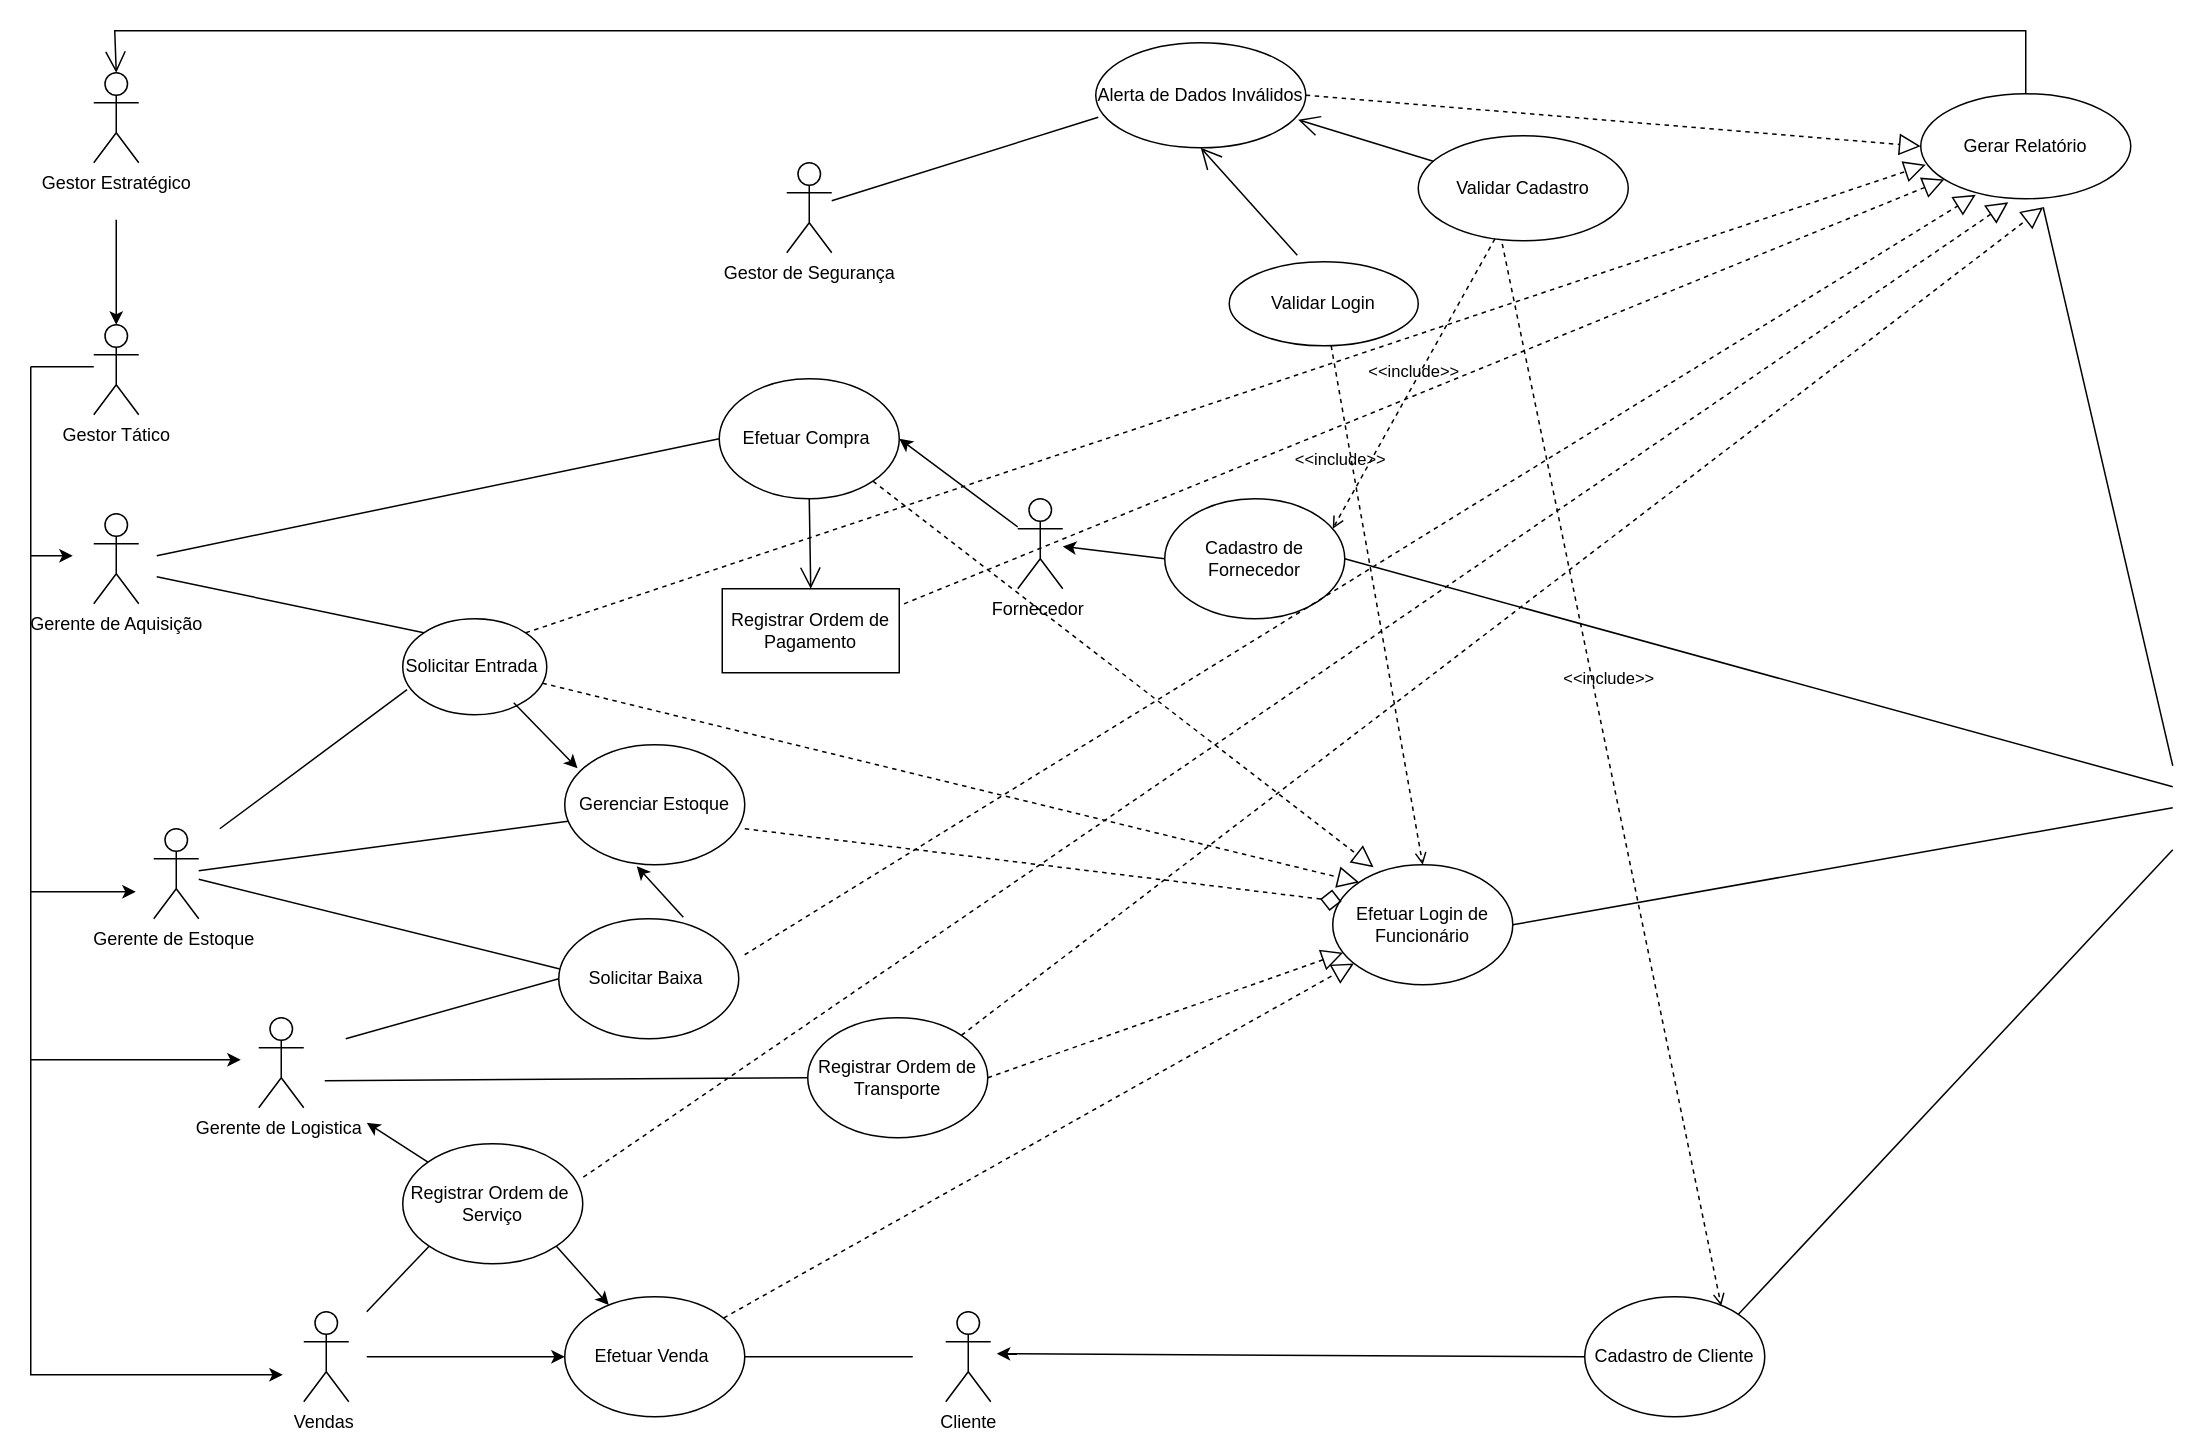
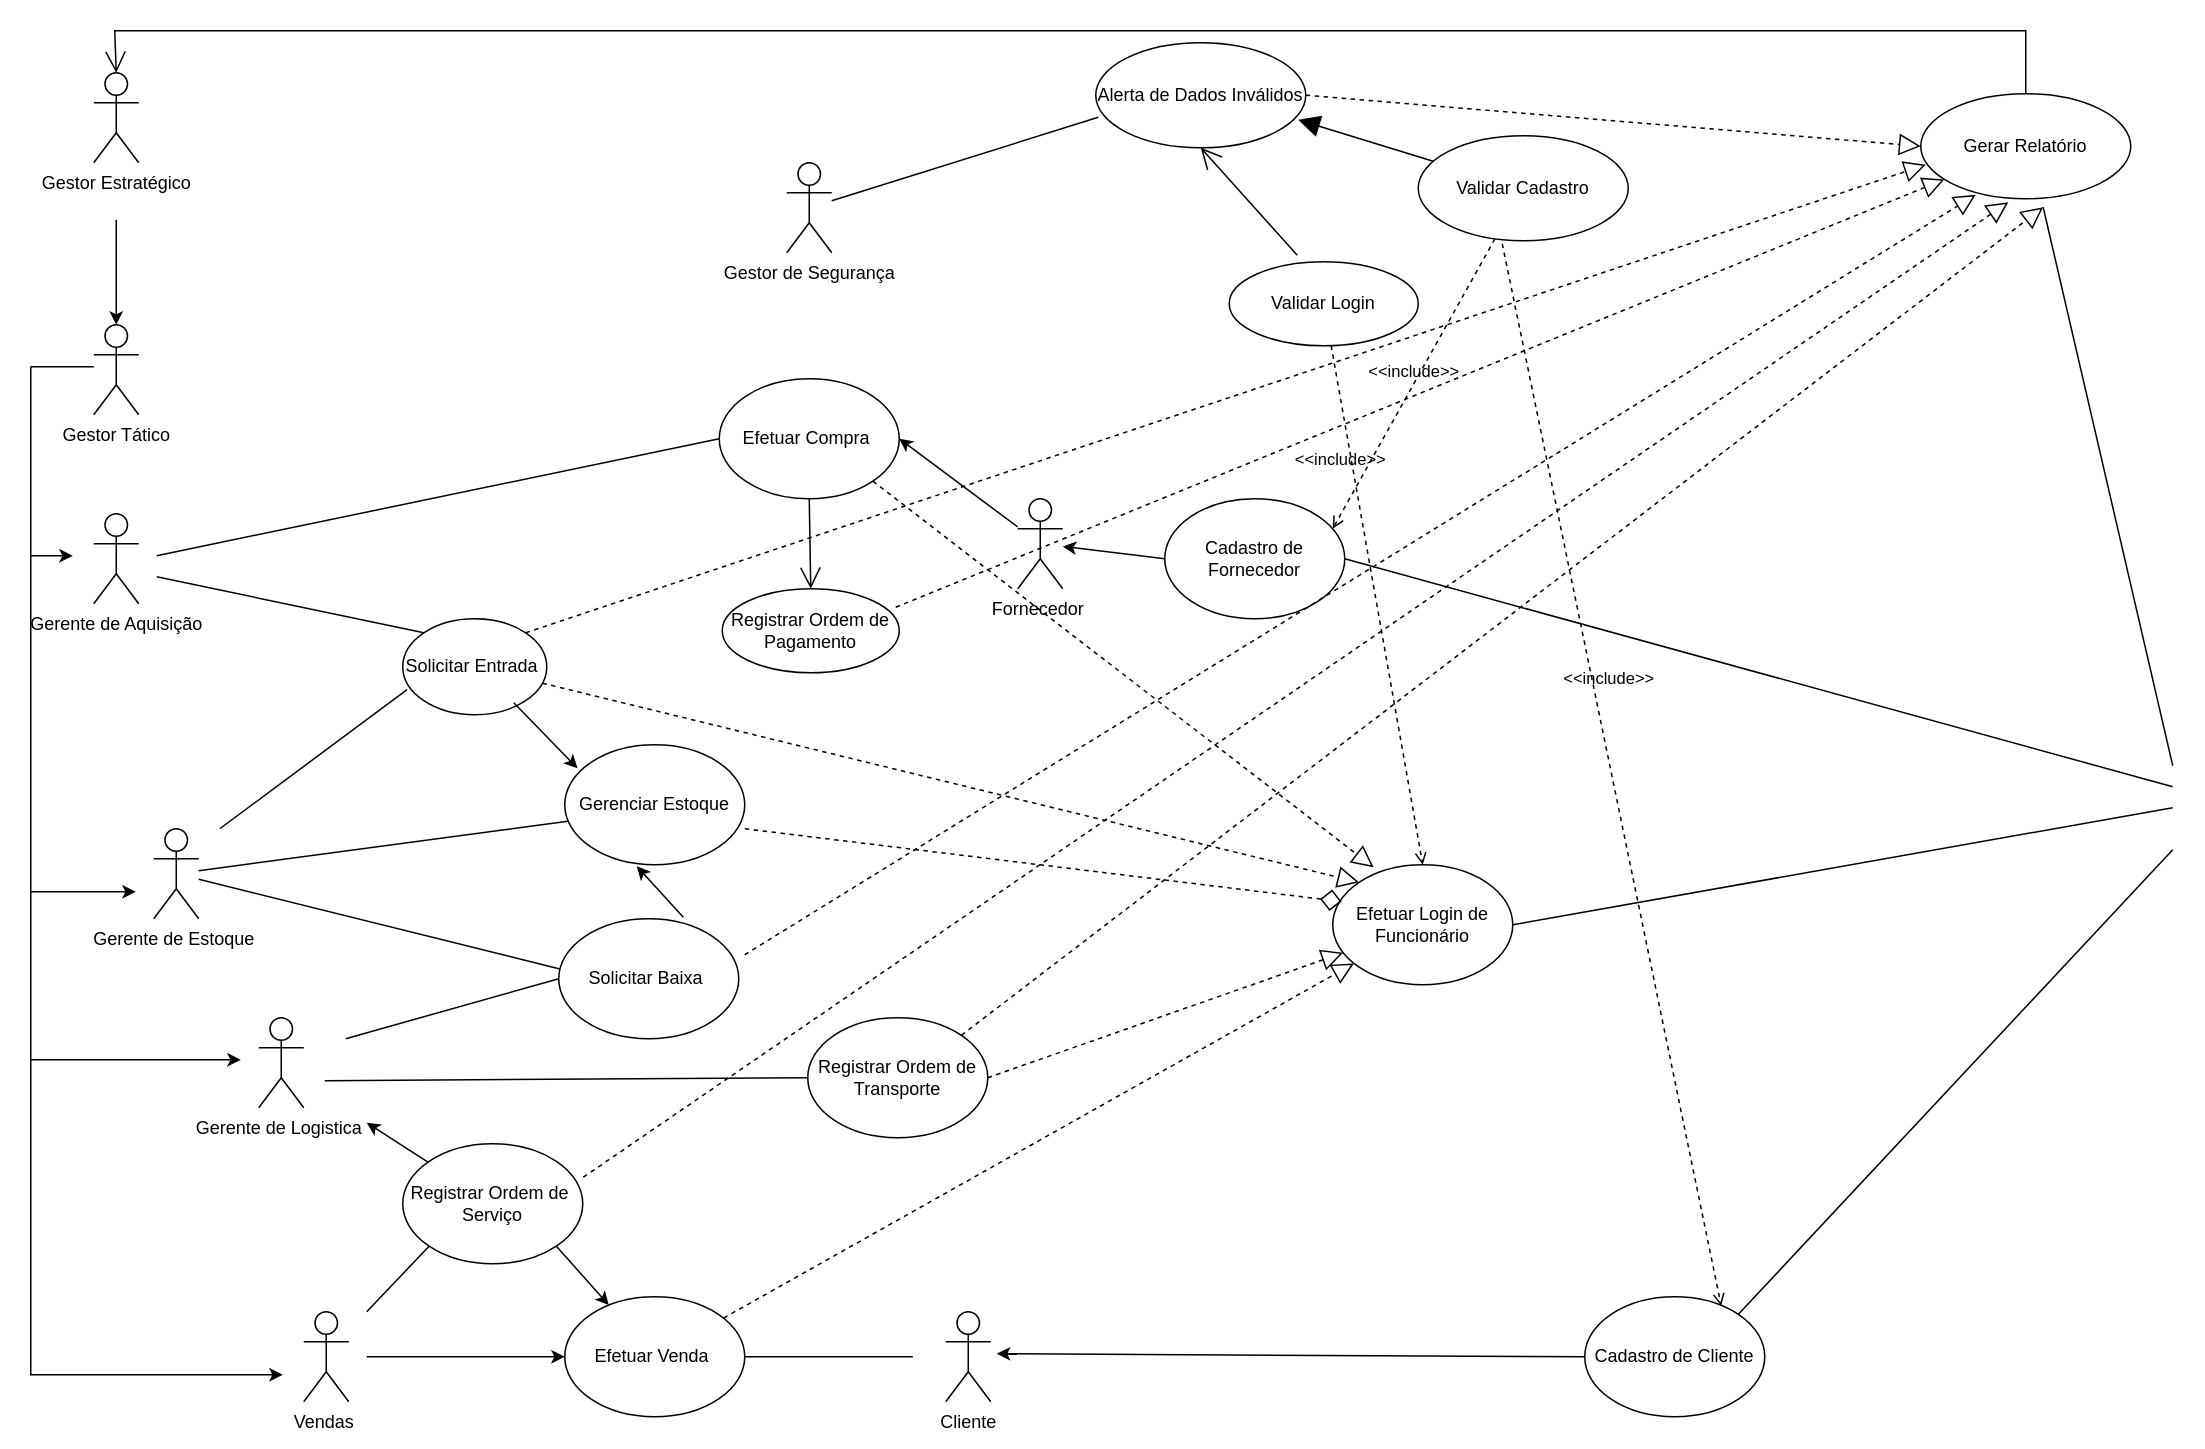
(1311, 124) -> (1319, 126)
(811, 631) -> (811, 631)
